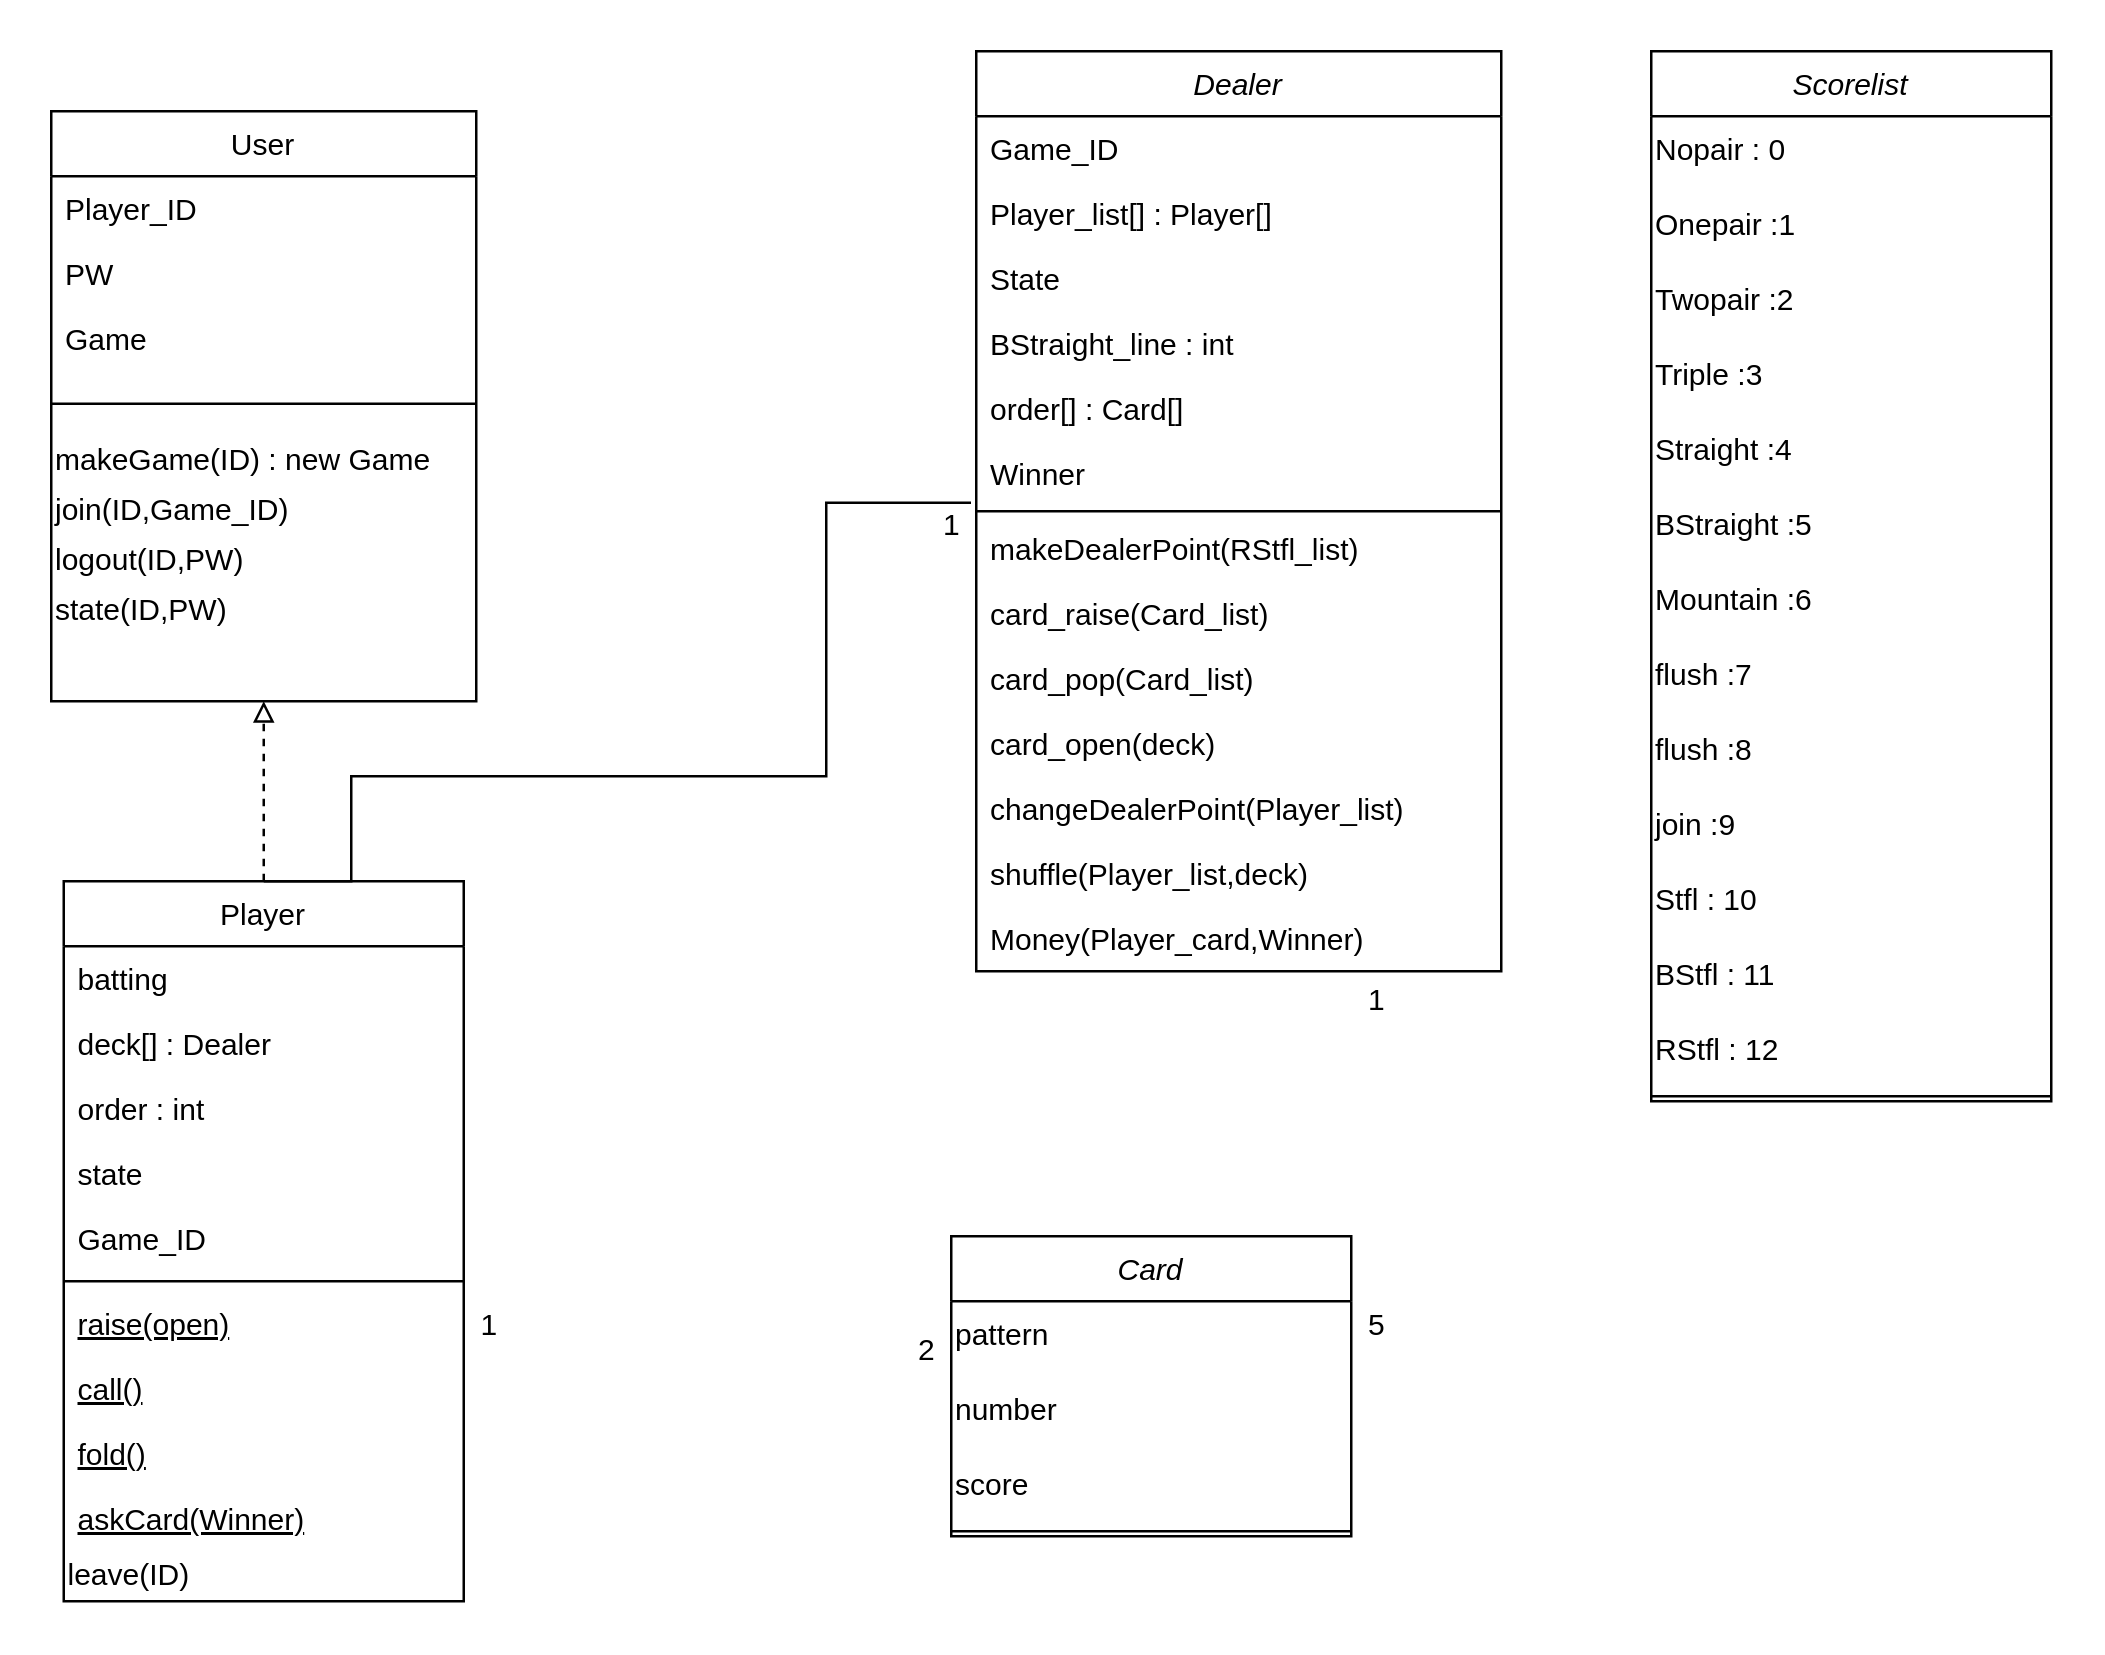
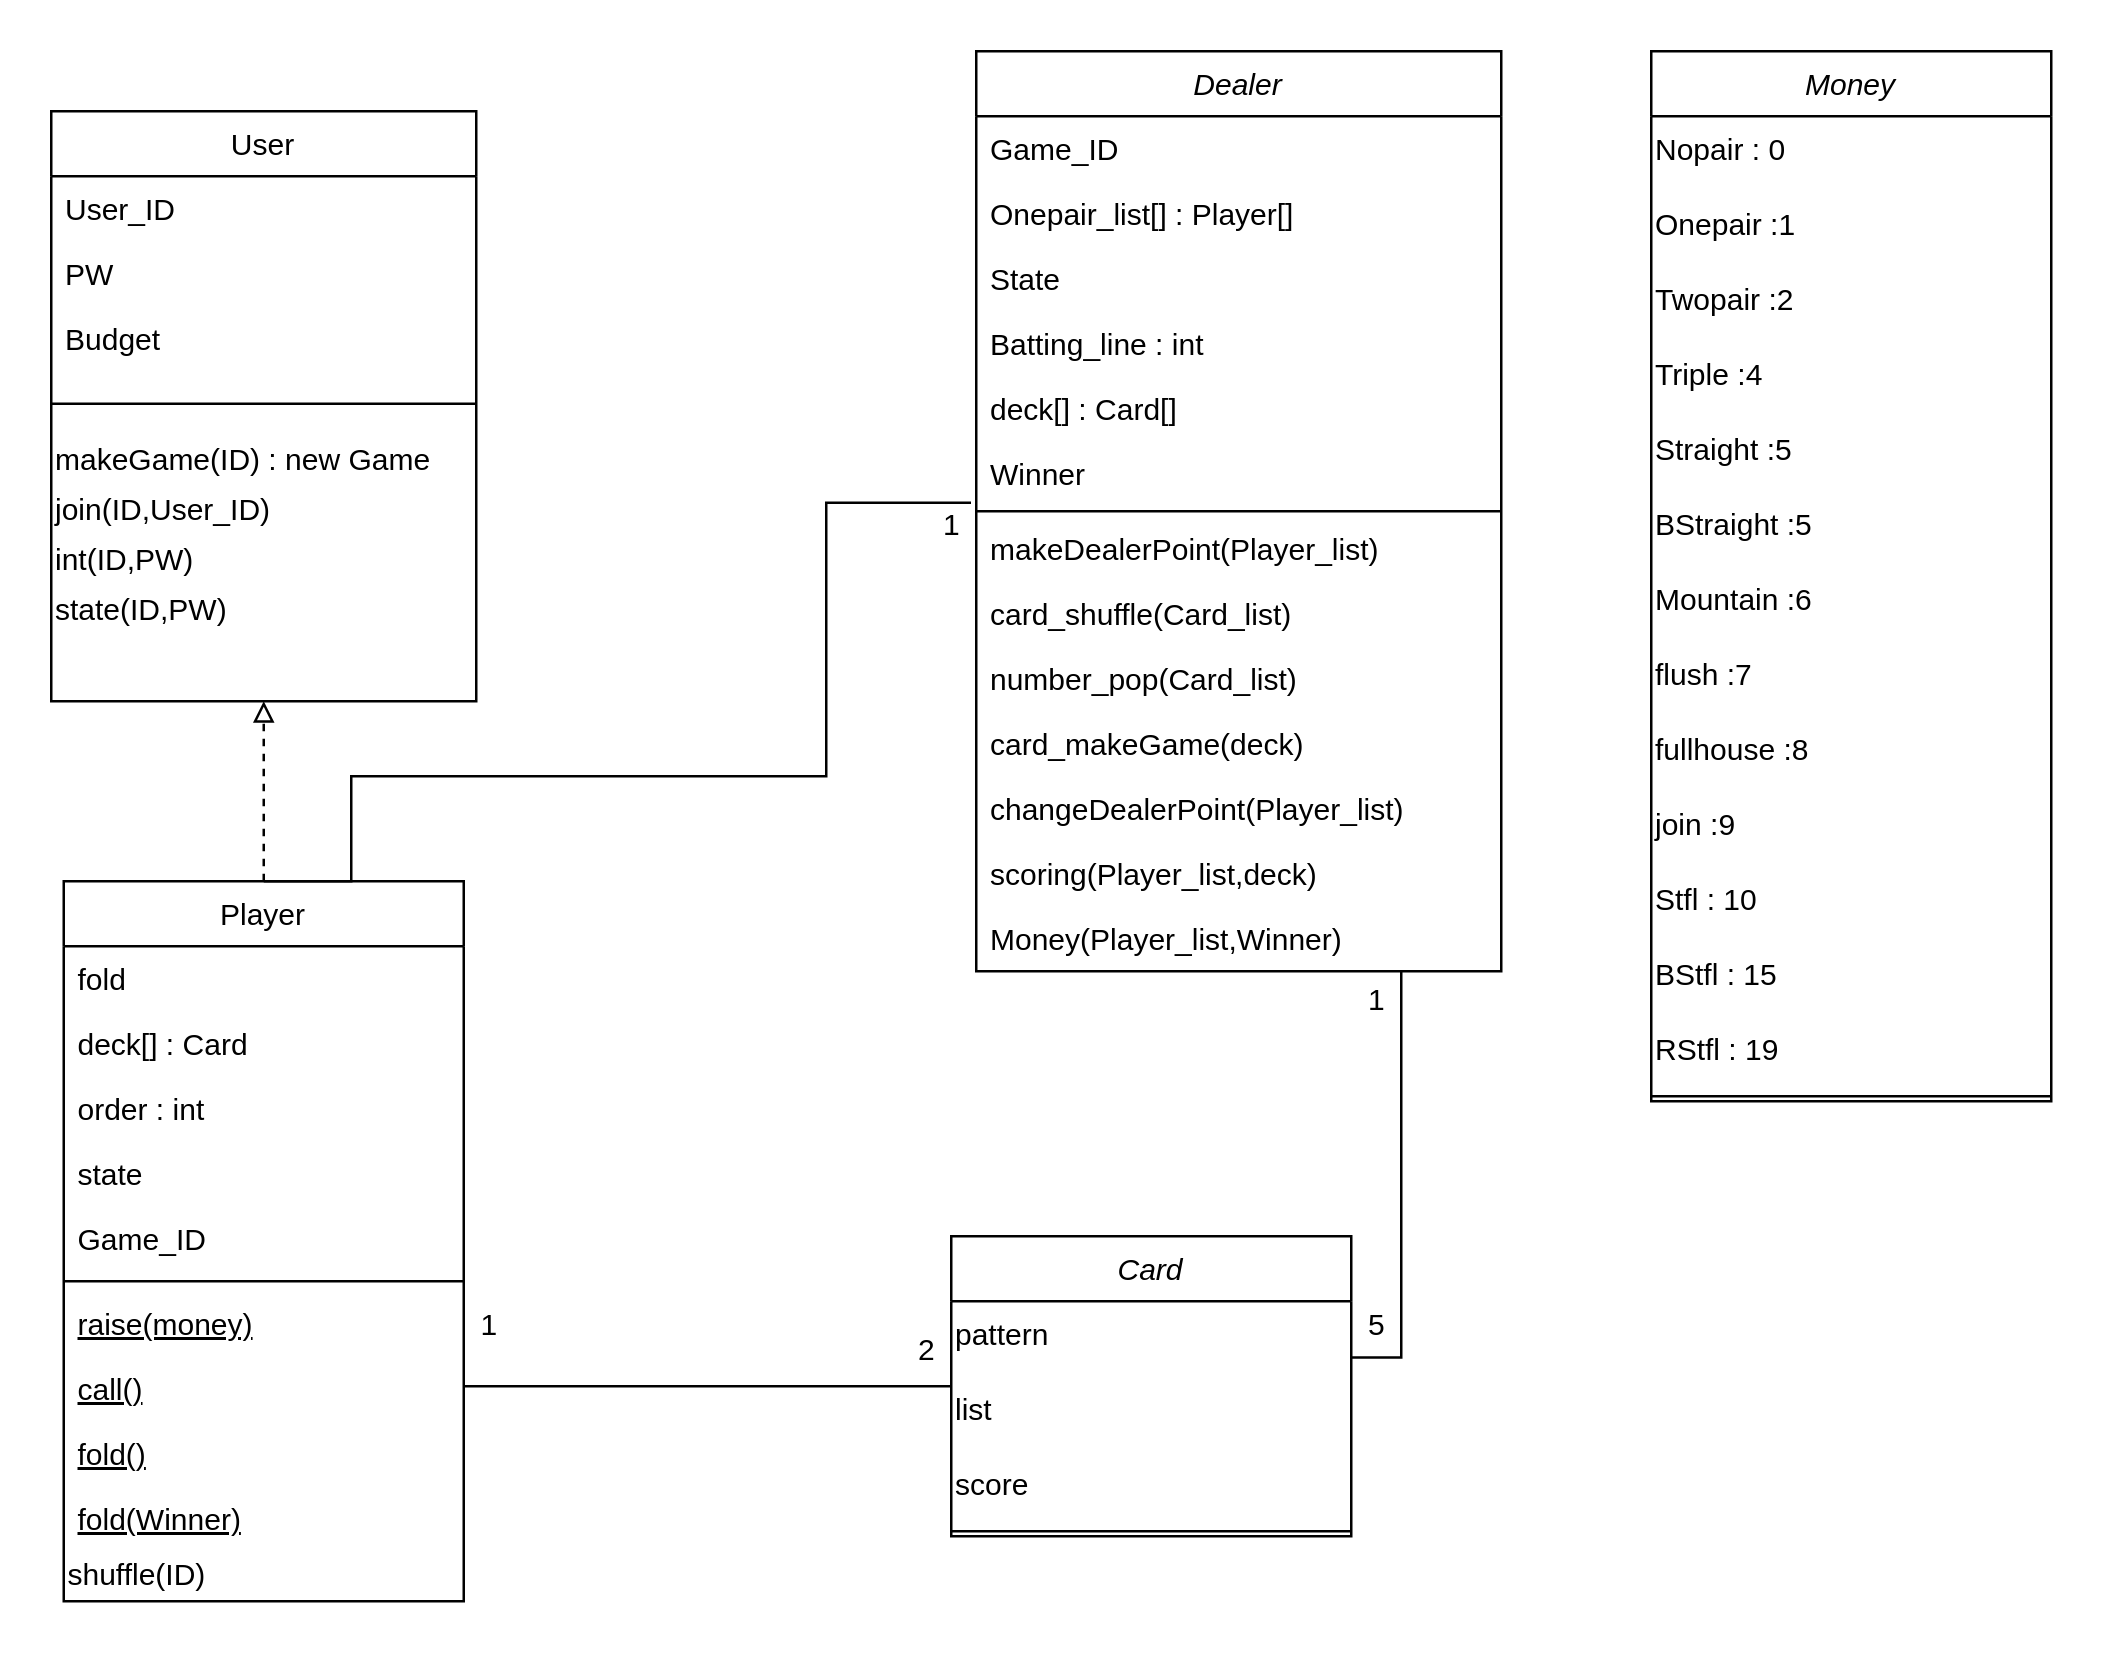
(1850, 85) -> (1850, 85)
(137, 210) -> (124, 210)
(1164, 215) -> (1173, 215)
(99, 340) -> (115, 340)
(1131, 345) -> (1114, 345)
(1720, 377) -> (1720, 377)
(1113, 410) -> (1104, 410)
(1741, 452) -> (1741, 452)
(183, 511) -> (183, 511)
(1197, 550) -> (1206, 550)
(158, 561) -> (132, 561)
(1155, 615) -> (1172, 615)
(1142, 680) -> (1159, 680)
(1116, 745) -> (1150, 745)
(1716, 752) -> (1745, 752)
(1181, 875) -> (1181, 875)
(1188, 940) -> (1181, 940)
(1725, 977) -> (1725, 977)
(132, 980) -> (107, 980)
(188, 1045) -> (175, 1045)
(1725, 1052) -> (1725, 1052)
none -> (1401, 1189)
(166, 1325) -> (174, 1325)
none -> (706, 1386)
(1007, 1412) -> (982, 1412)
(200, 1520) -> (171, 1520)
(140, 1576) -> (157, 1576)
